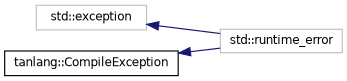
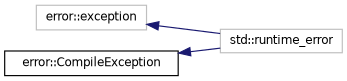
(91, 18) -> (91, 18)
(91, 63) -> (91, 63)
